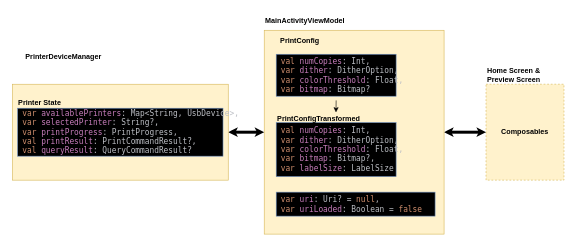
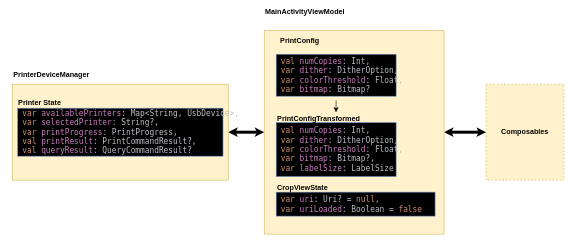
(302, 21) -> (302, 12)
(62, 57) -> (50, 75)
(524, 75) -> none
none -> (303, 188)
